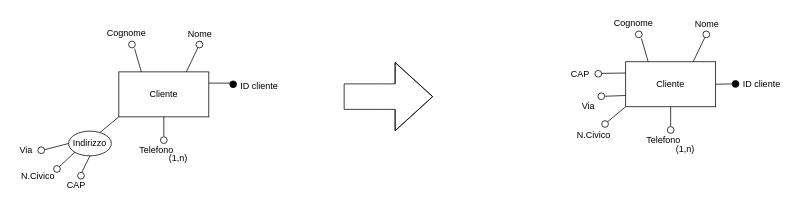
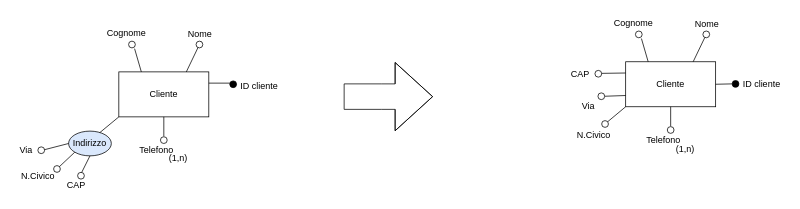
(90, 143) -> (90, 143)
